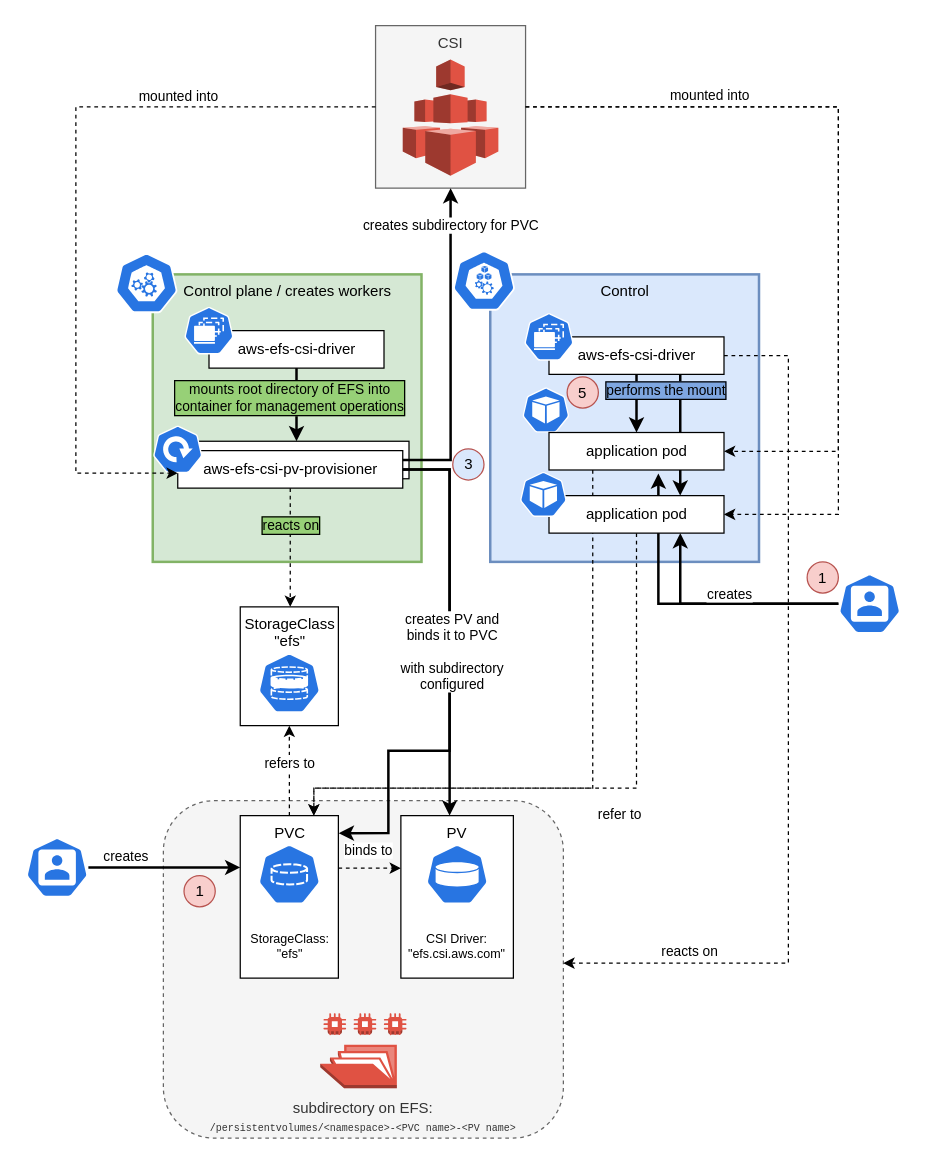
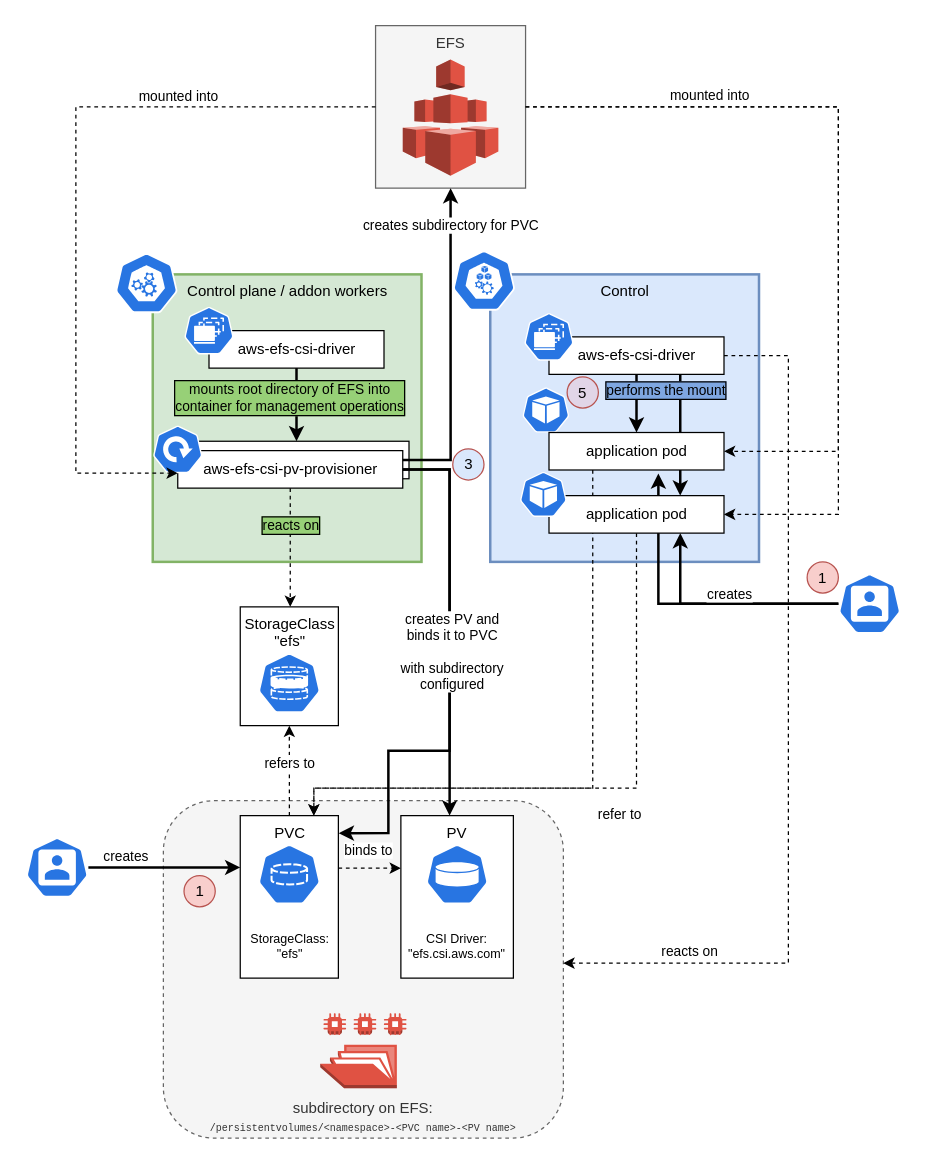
(451, 43) -> (451, 43)
(288, 292) -> (288, 292)
(583, 393) -> (583, 393)
